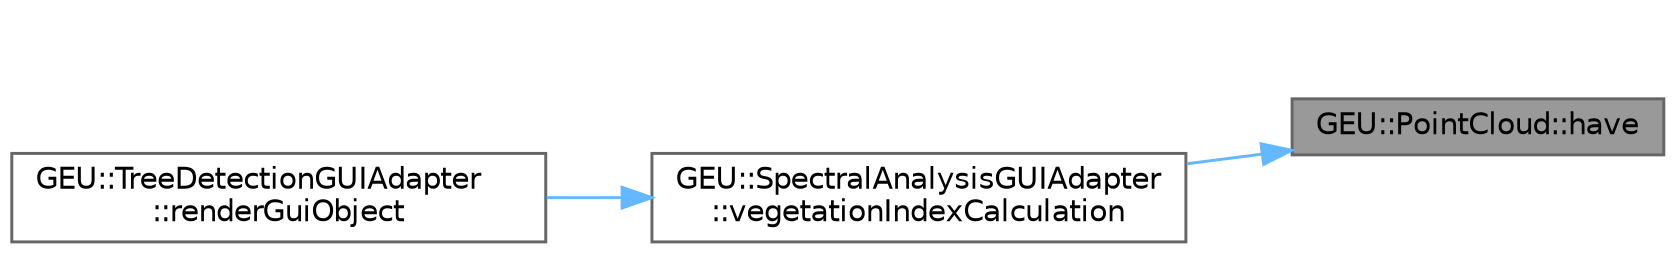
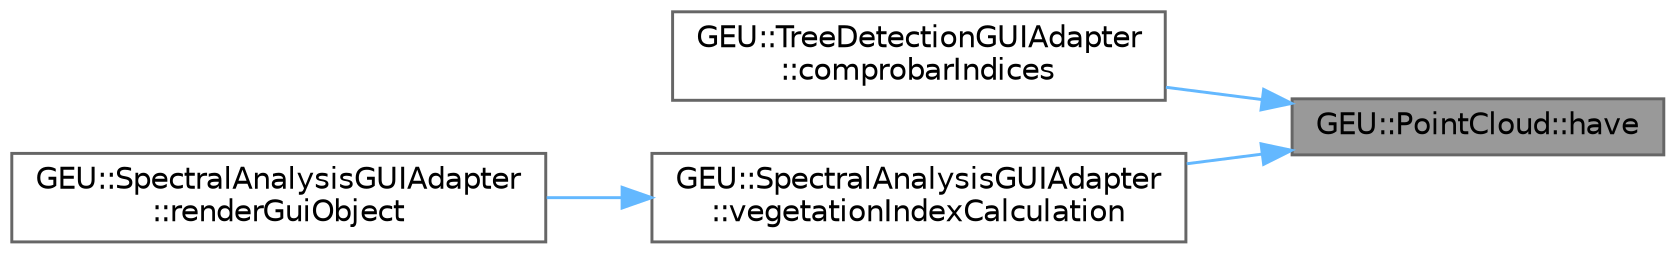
none -> (919, 56)
(279, 198) -> (279, 198)
